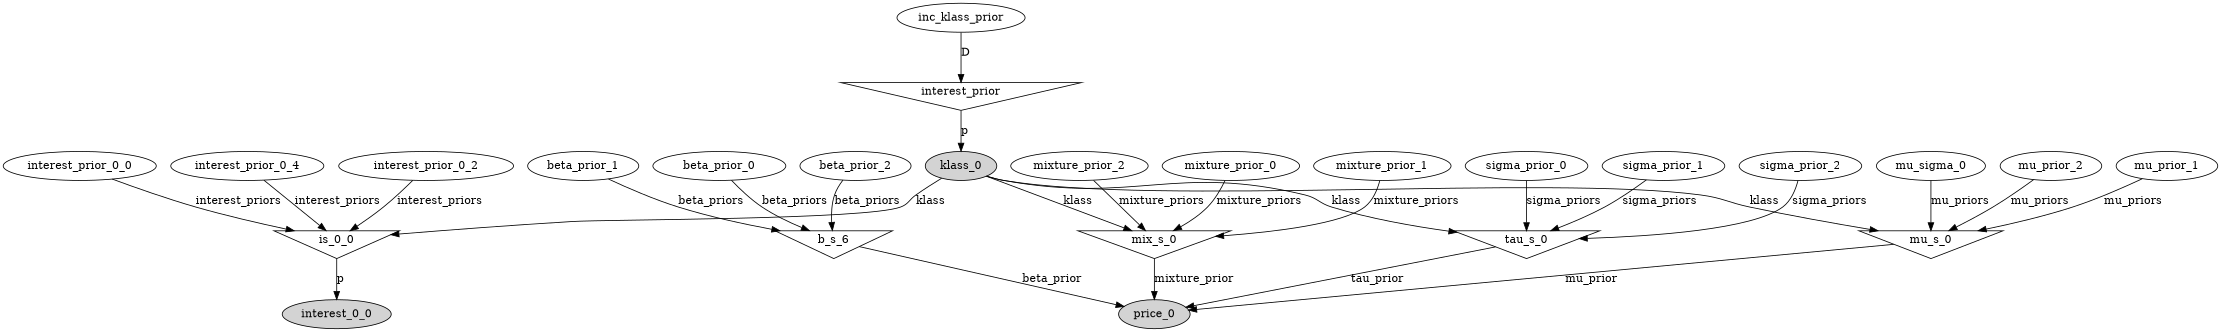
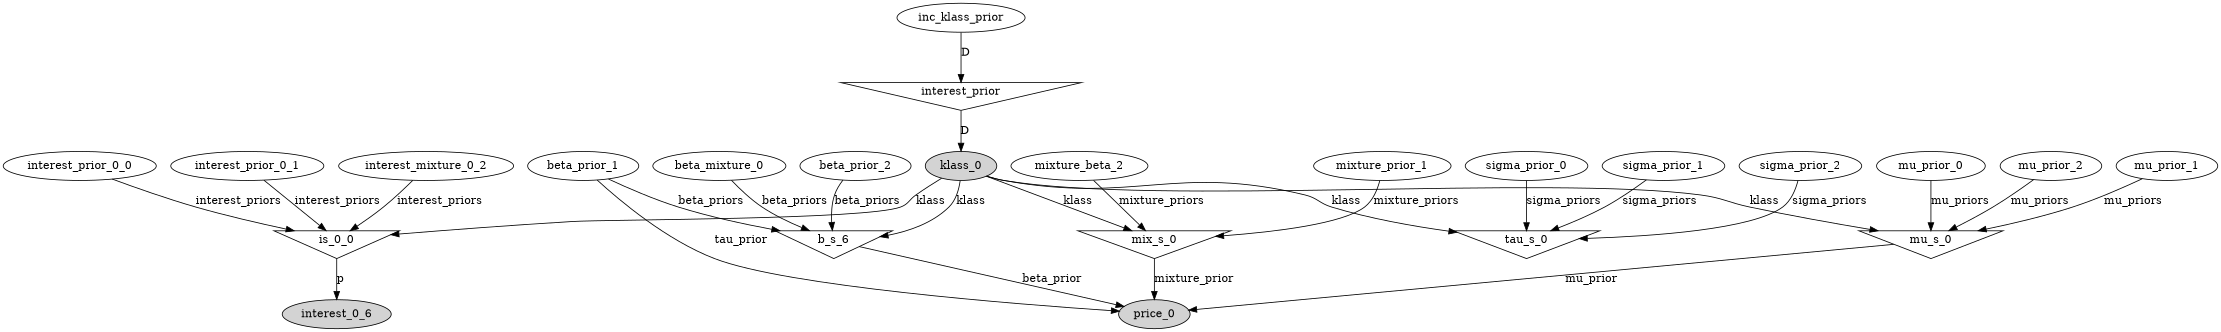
(965, 131) -> (965, 131)
(247, 166) -> (247, 166)
(426, 166) -> (426, 166)
(719, 166) -> (719, 166)
(1079, 166) -> (1079, 166)
(1231, 166) -> none
(1931, 166) -> (1931, 166)
none -> (933, 219)
(1345, 276) -> (841, 285)
(337, 314) -> (337, 314)
